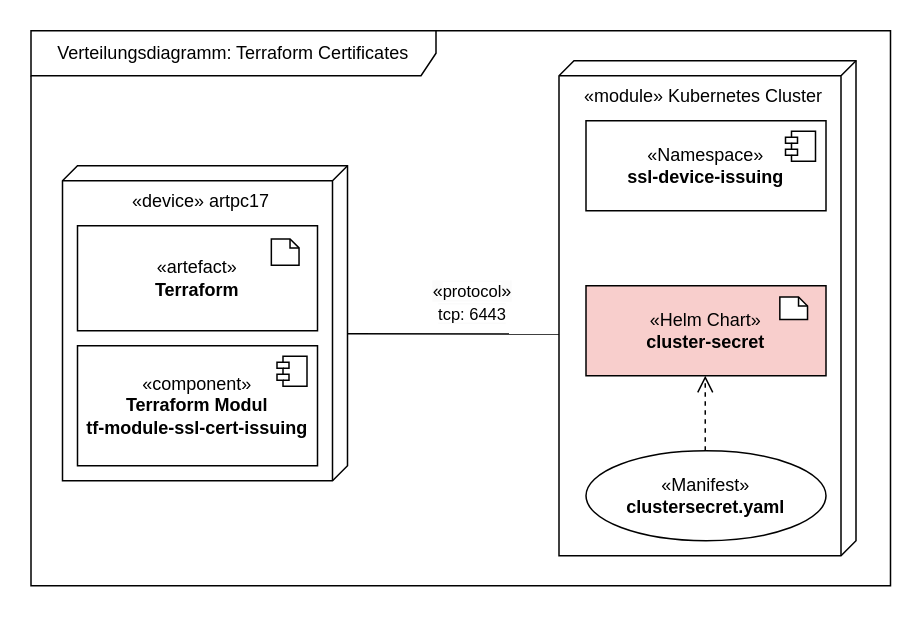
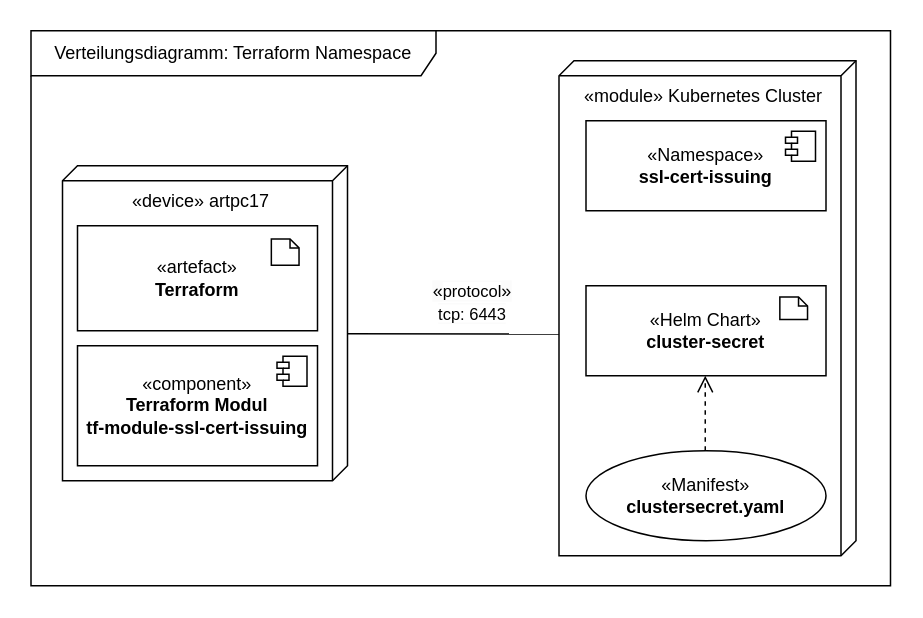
(233, 53) -> (233, 53)
(706, 166) -> (706, 166)
(706, 331) -> (706, 331)
